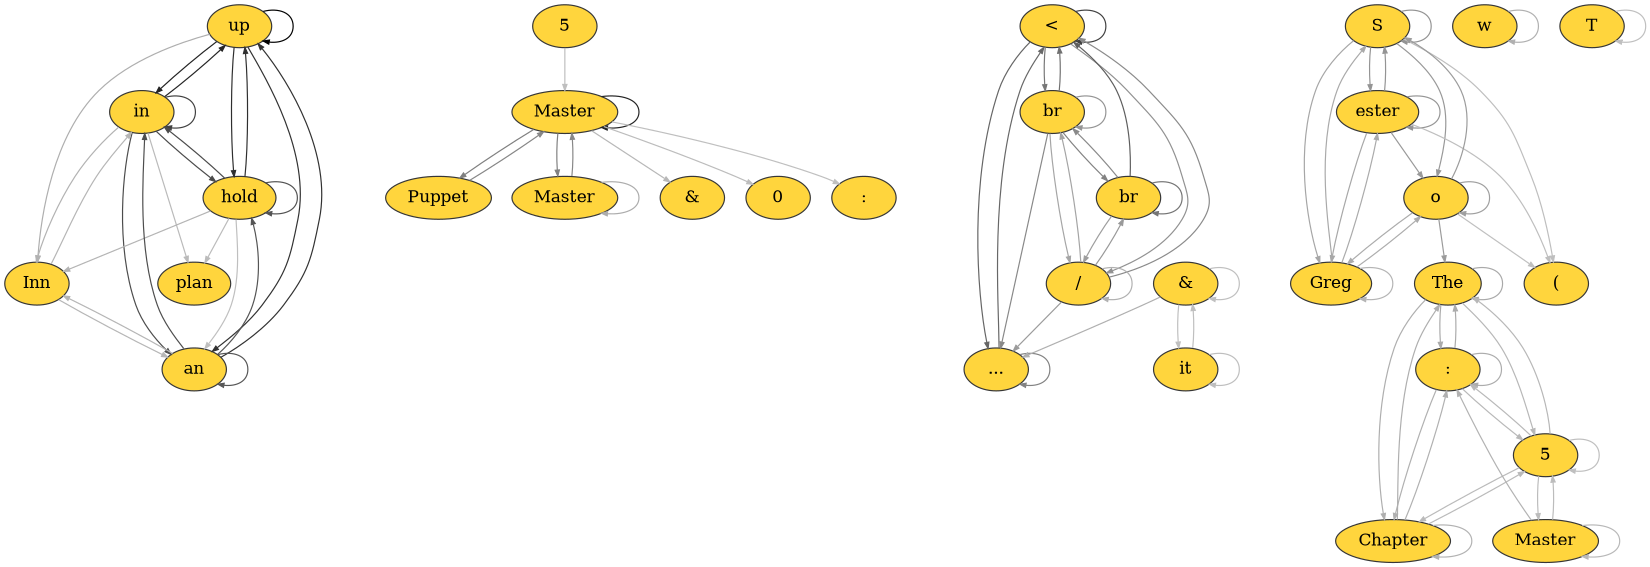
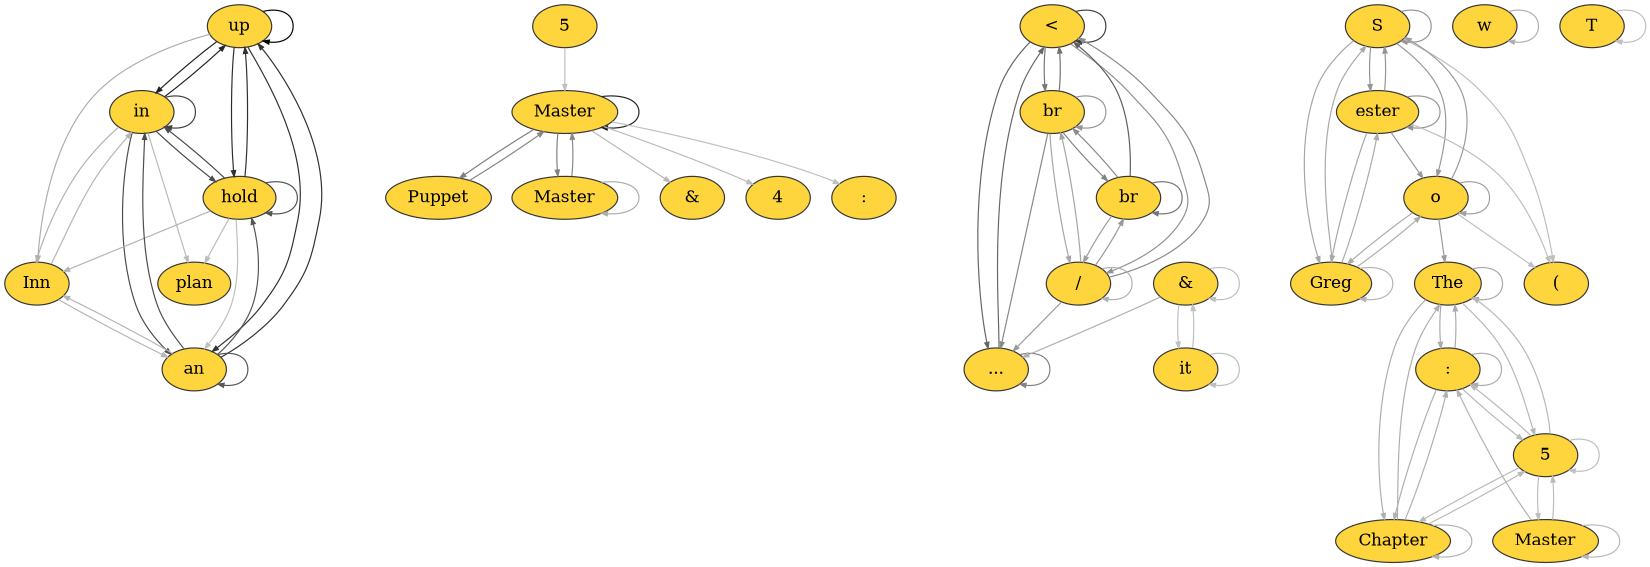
(778, 198) -> (778, 198)
